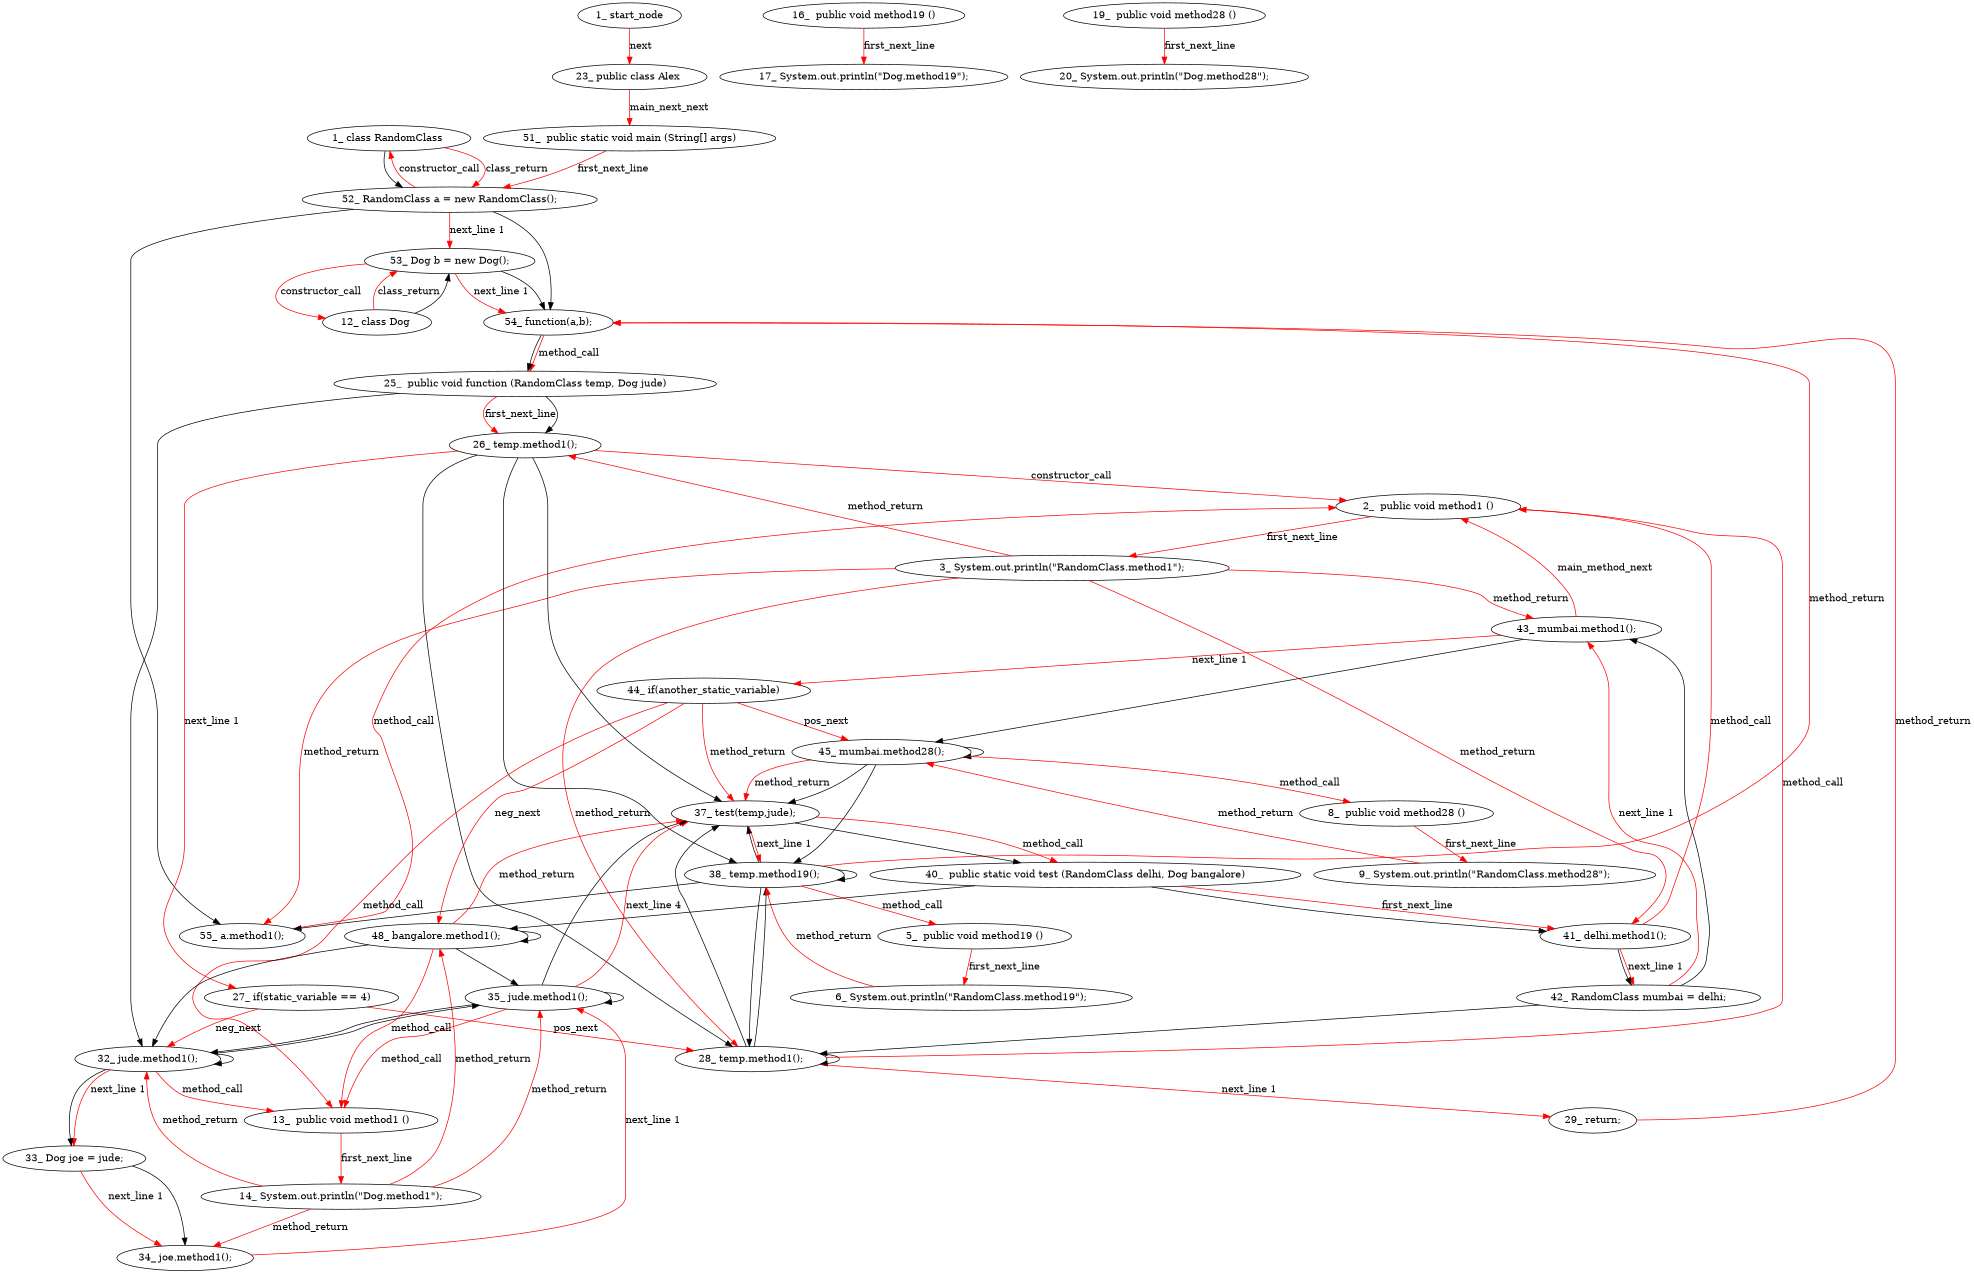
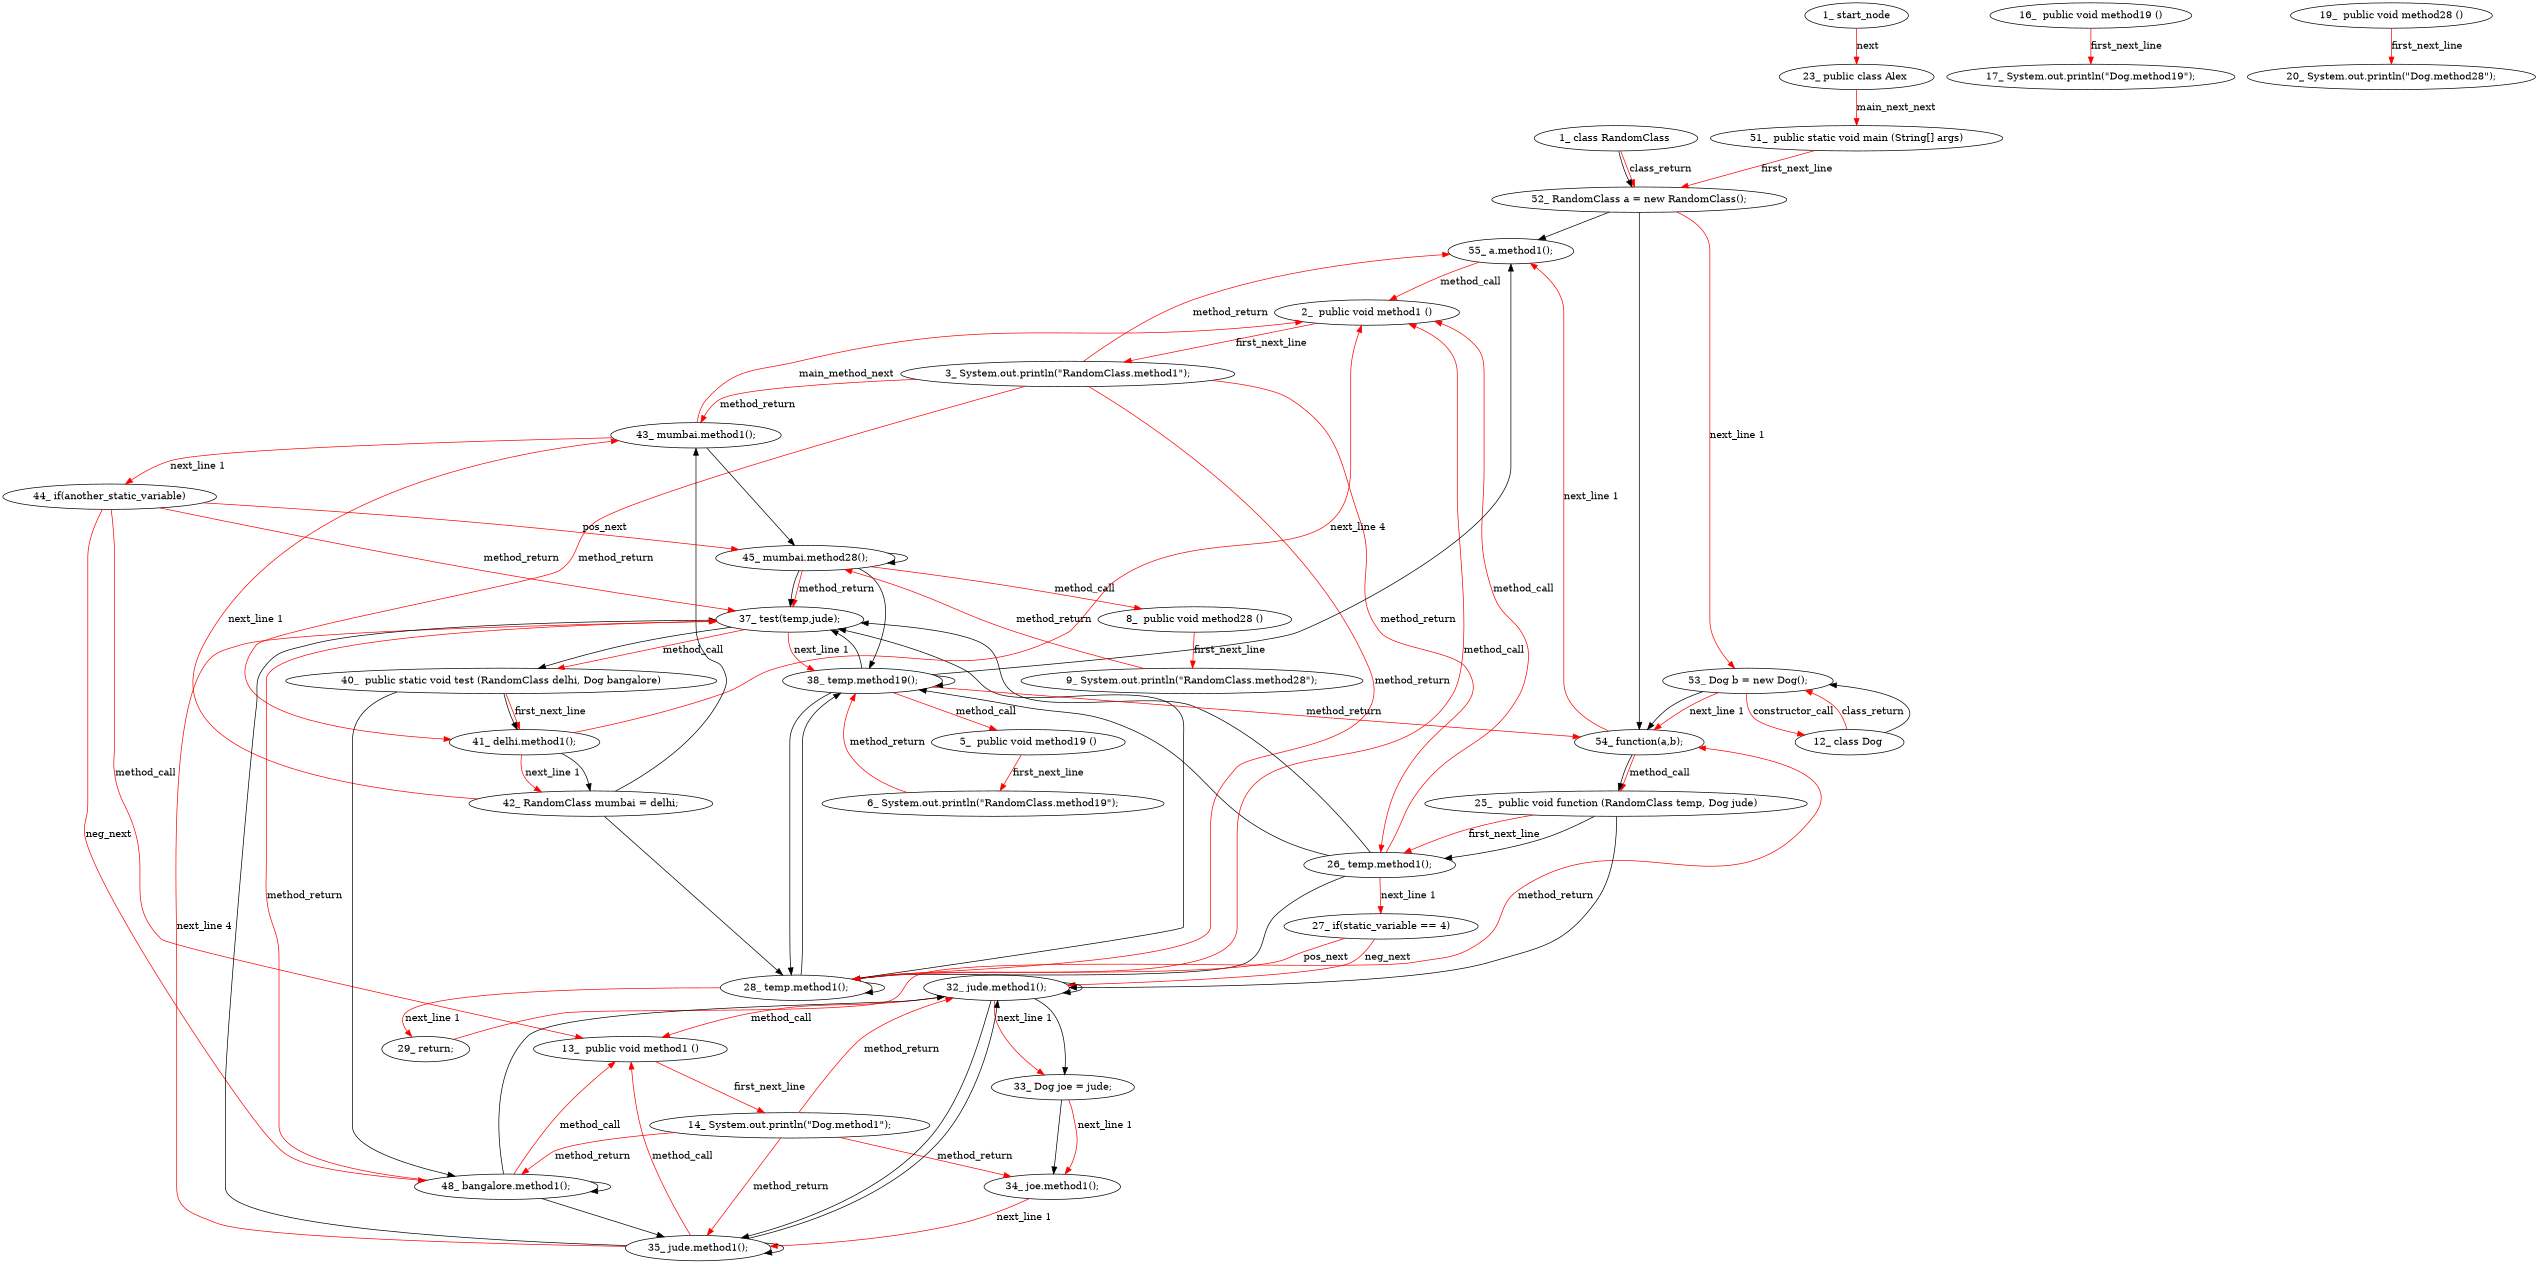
(400, 175) -> none
(1072, 476) -> (1524, 589)
none -> (1564, 505)
(1741, 721) -> (1358, 527)
